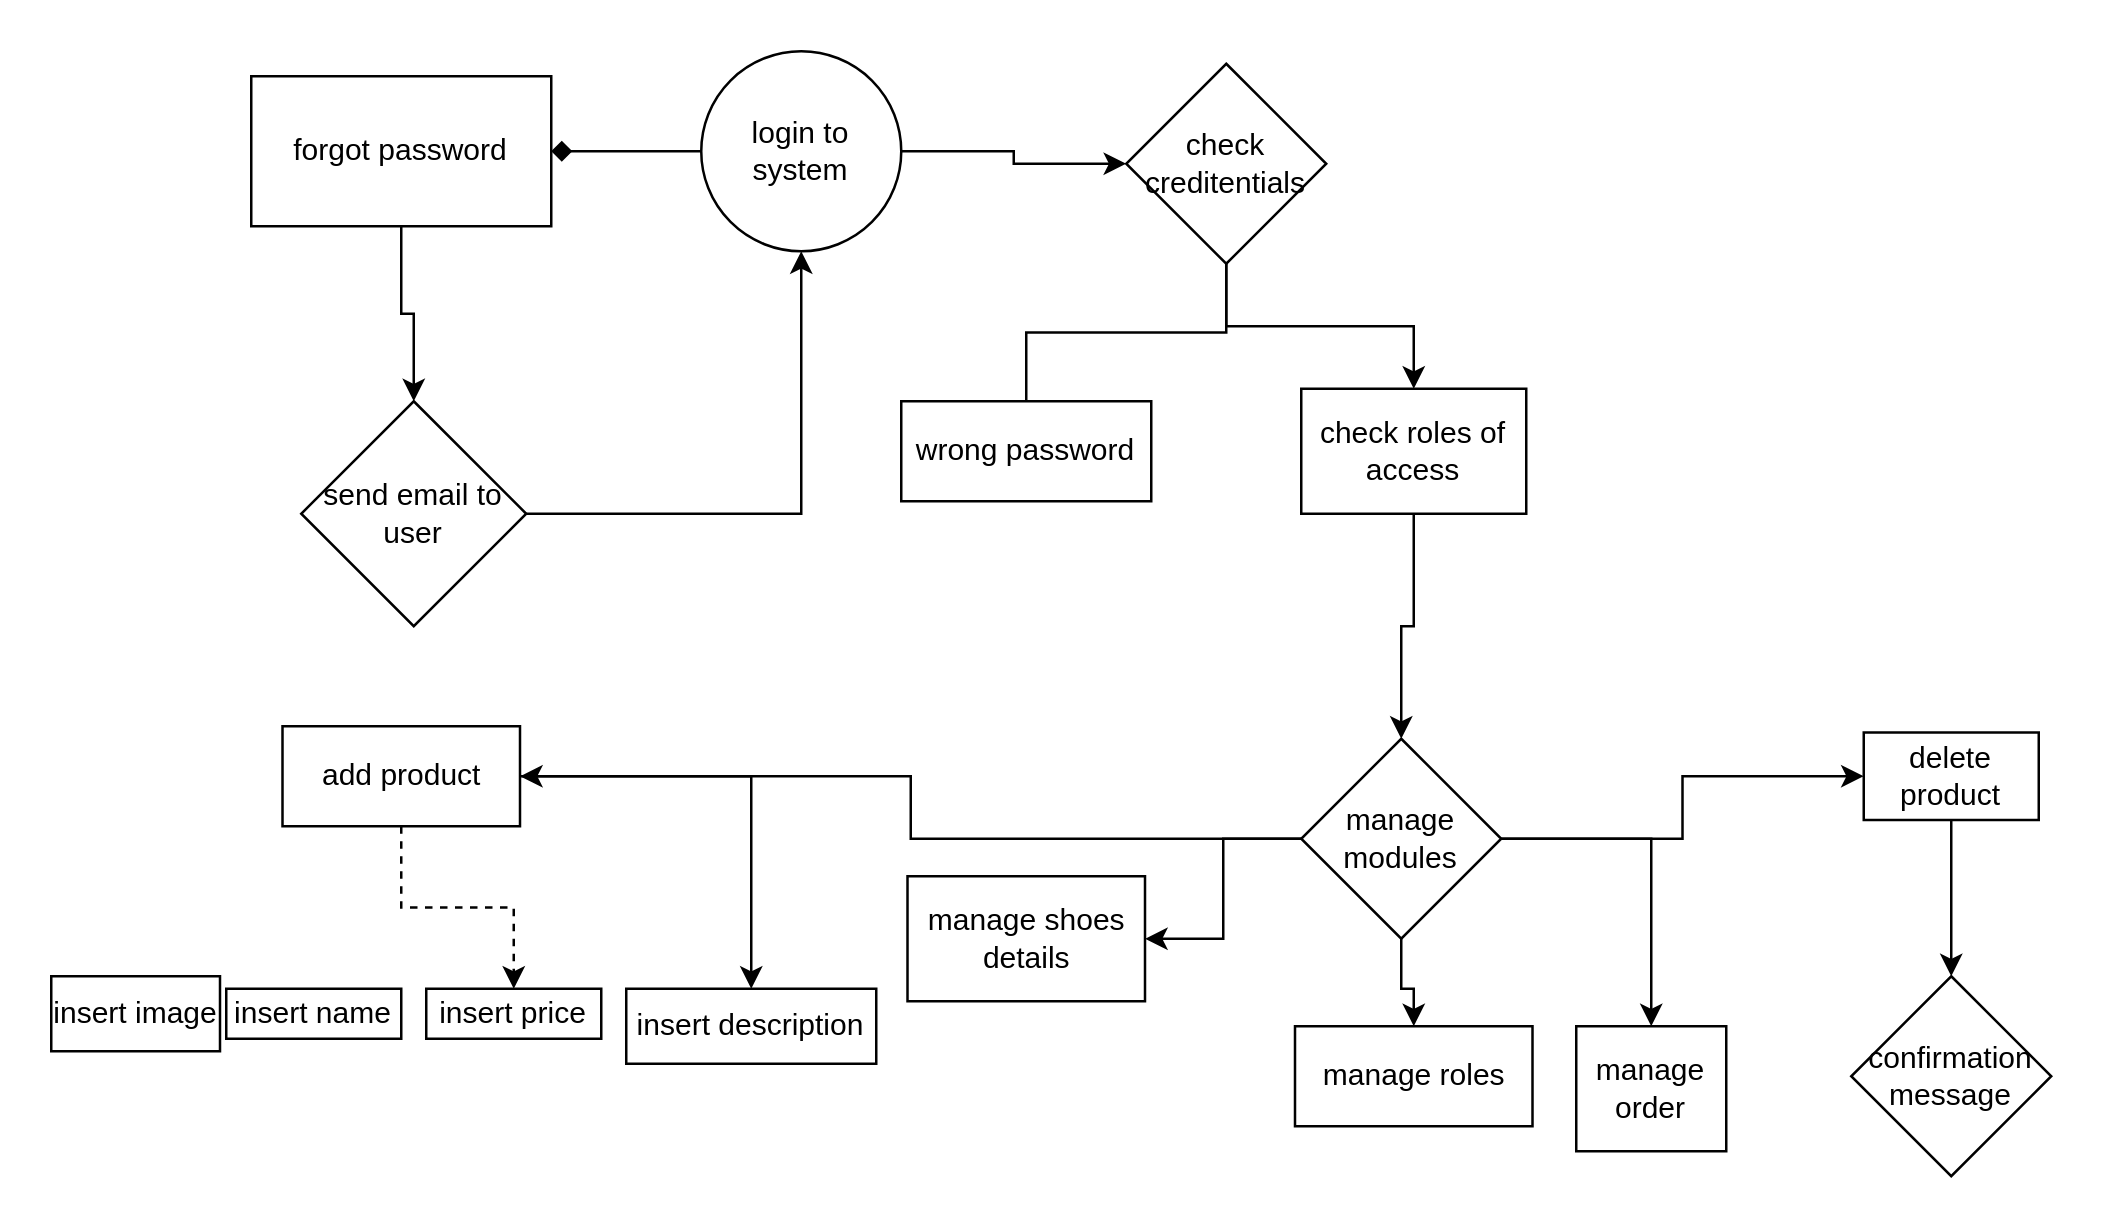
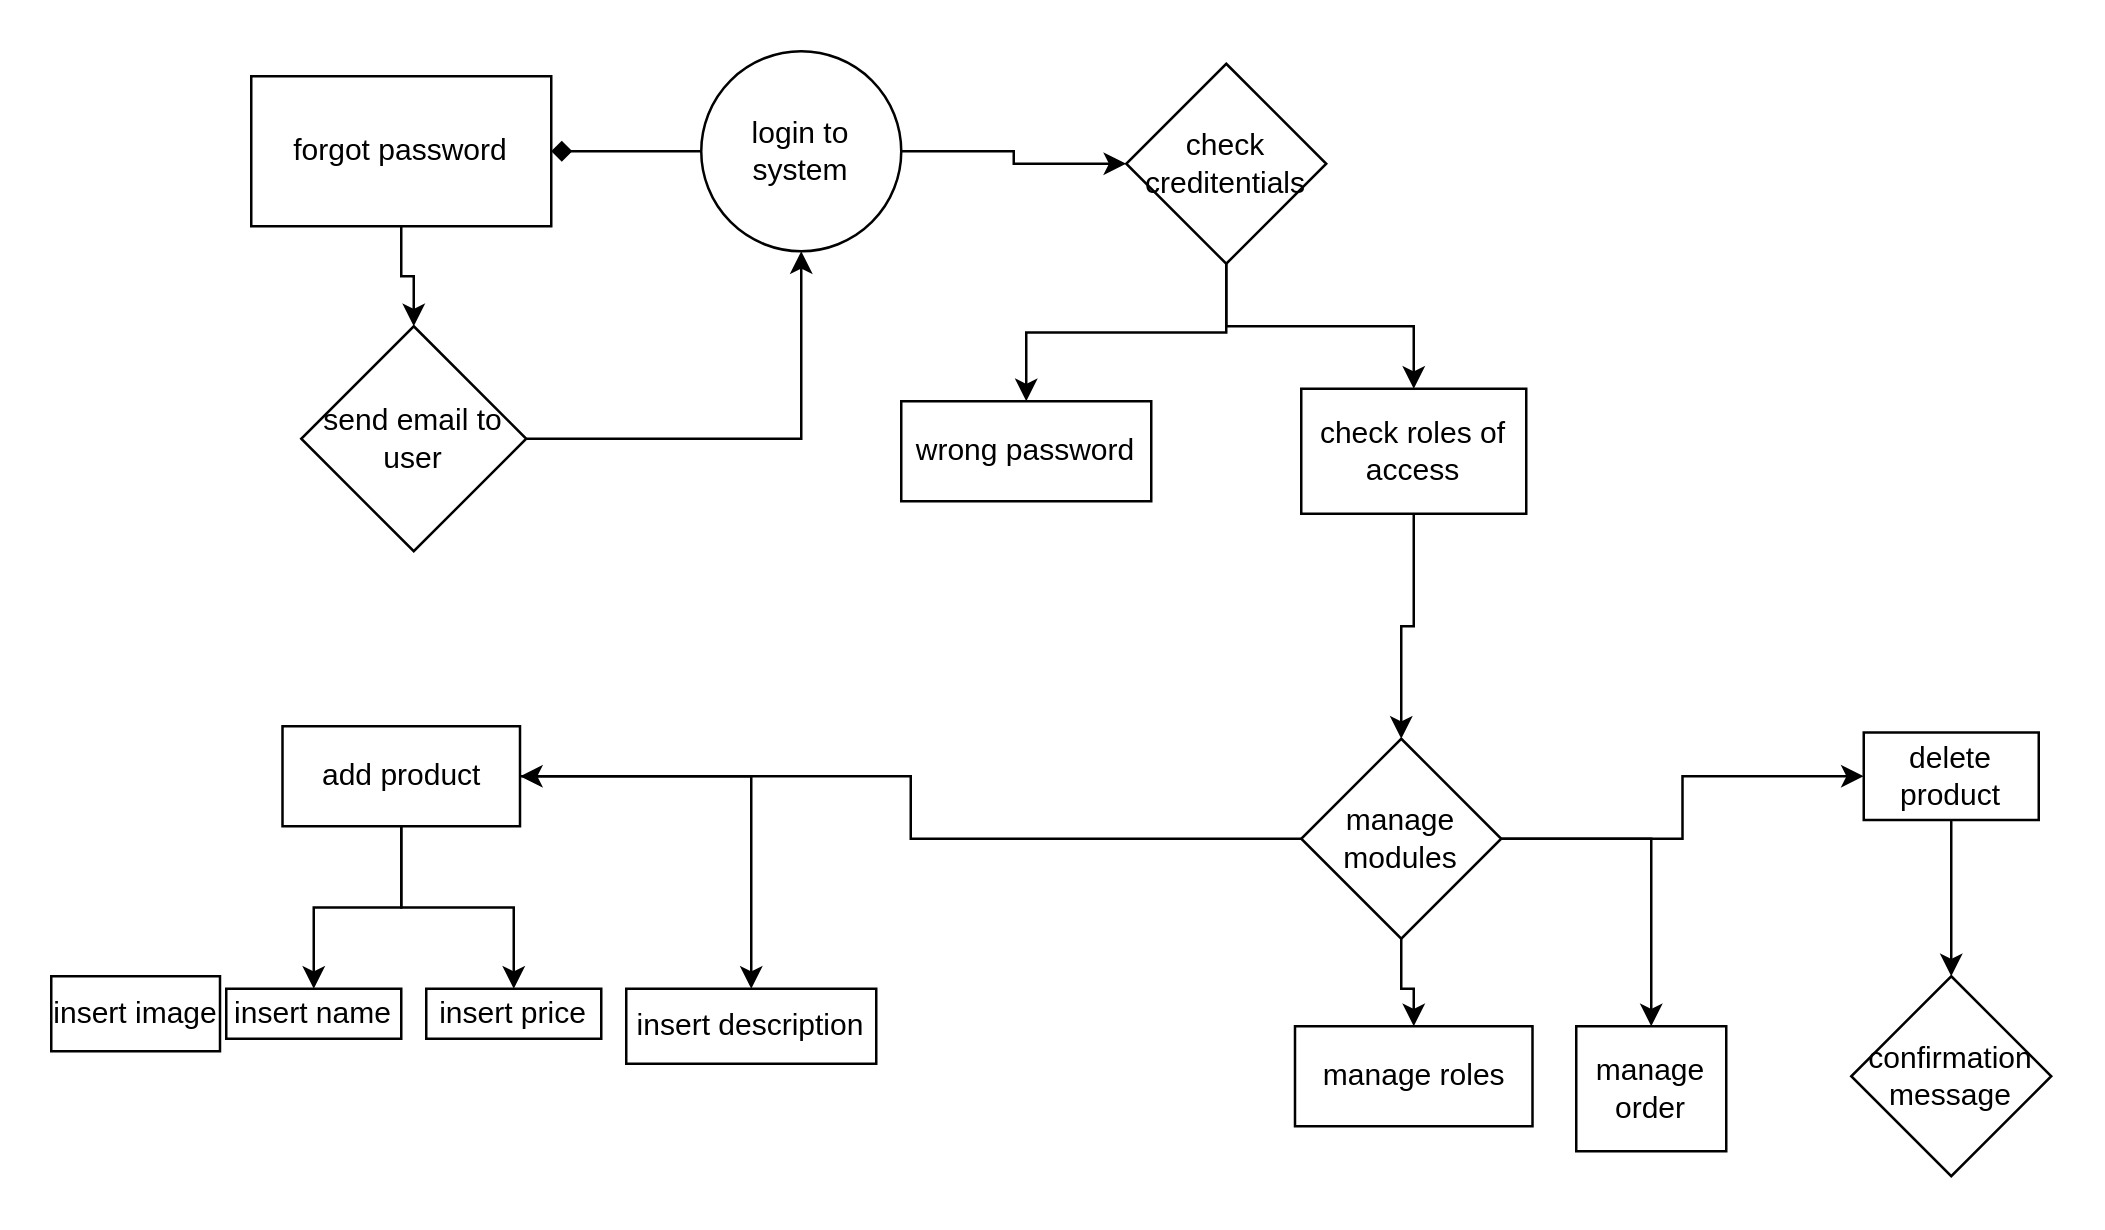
(1026, 390) -> (1026, 383)
(414, 514) -> (414, 439)
none -> (325, 908)
(491, 908) -> (491, 908)
(1223, 921) -> none
(1026, 939) -> none
